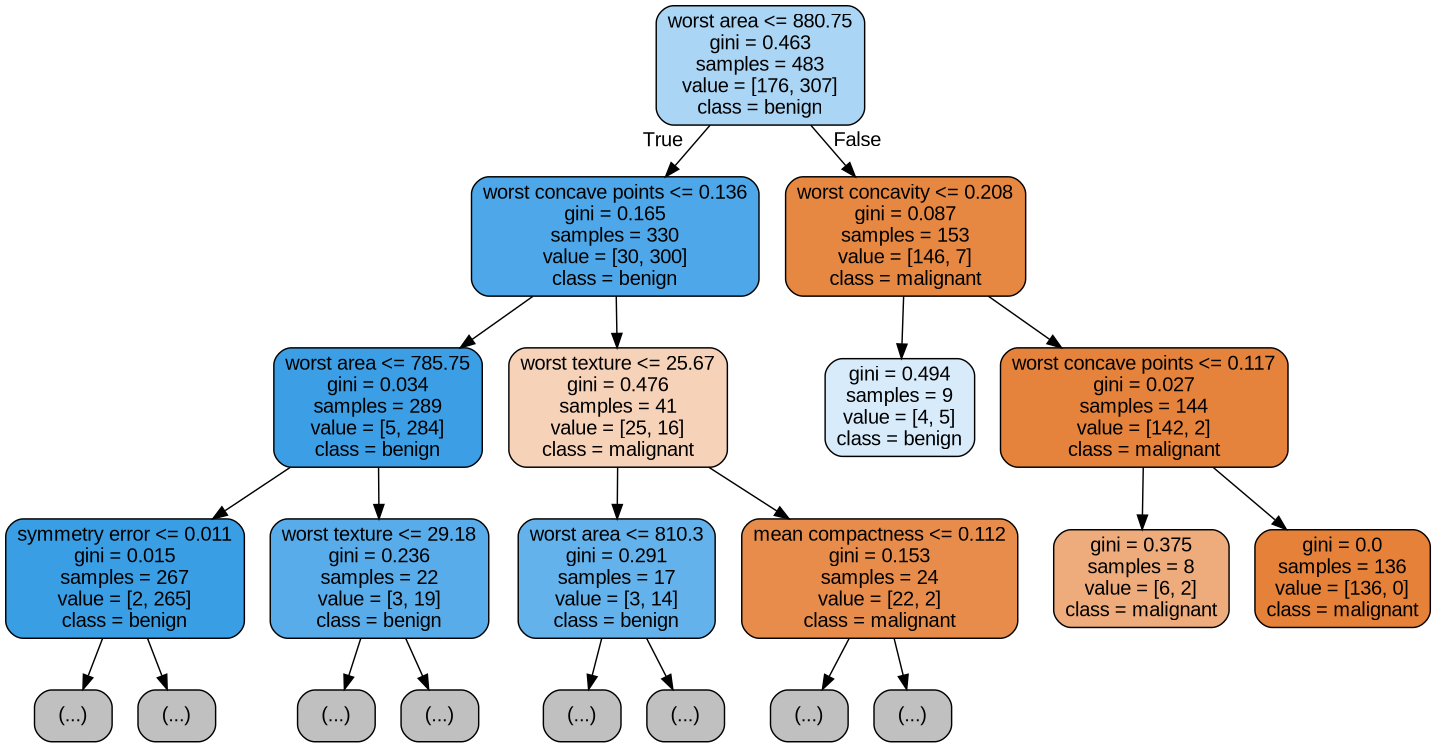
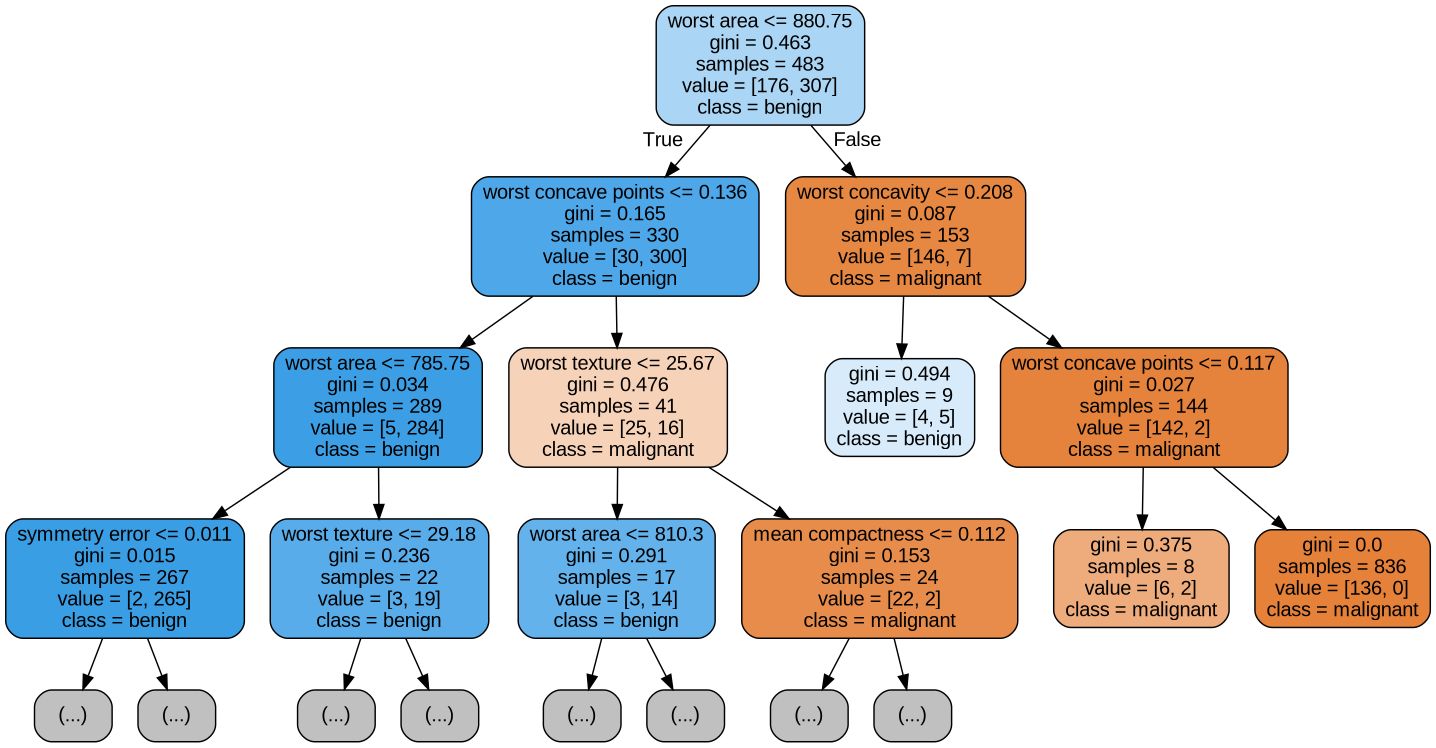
(1343, 579) -> (1343, 579)
